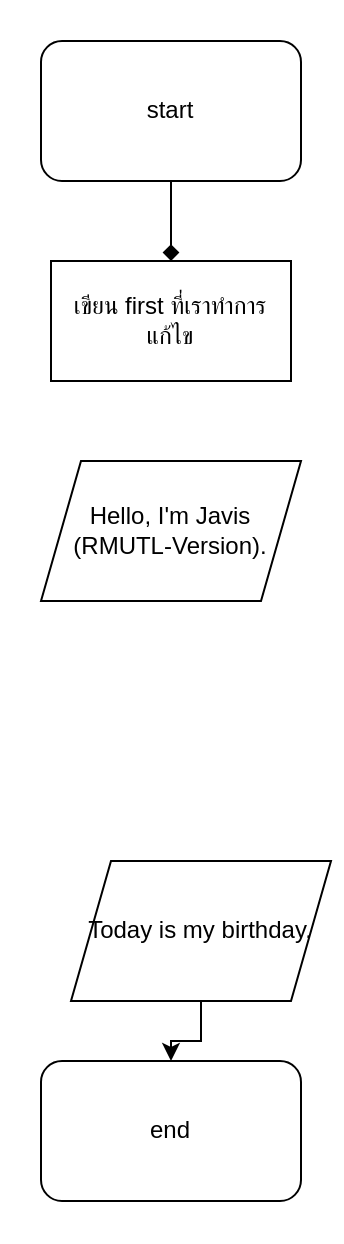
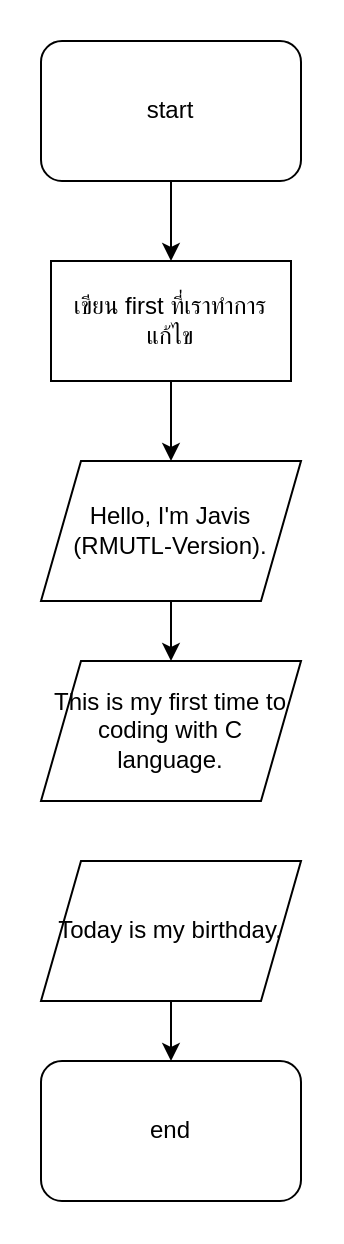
(171, 245) -> (171, 246)
none -> (171, 414)
none -> (171, 638)
none -> (171, 731)
(201, 931) -> (171, 931)
